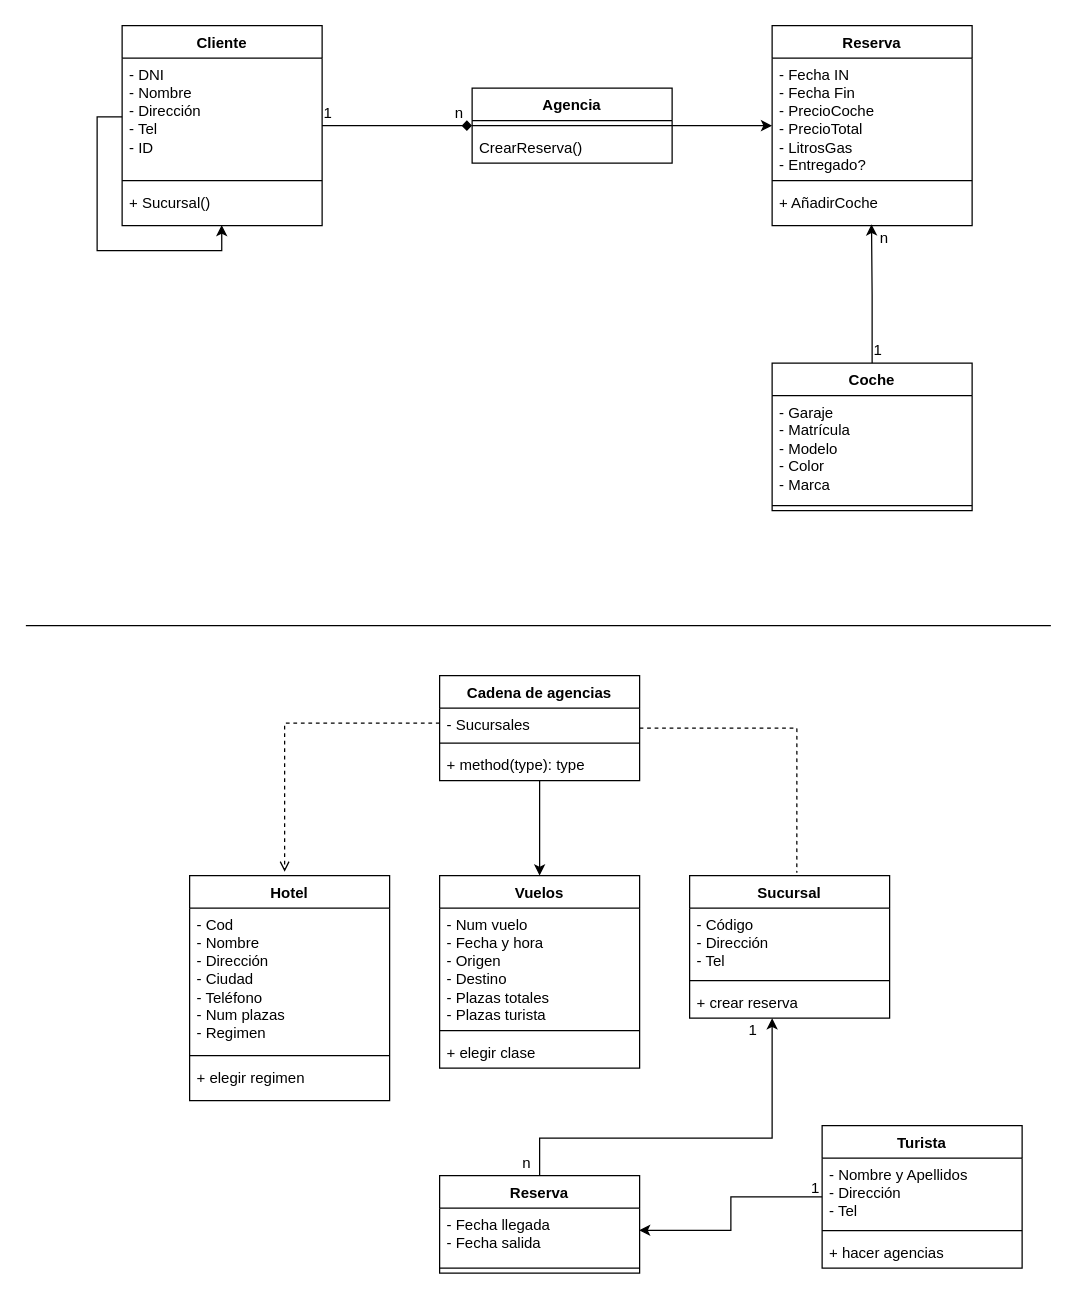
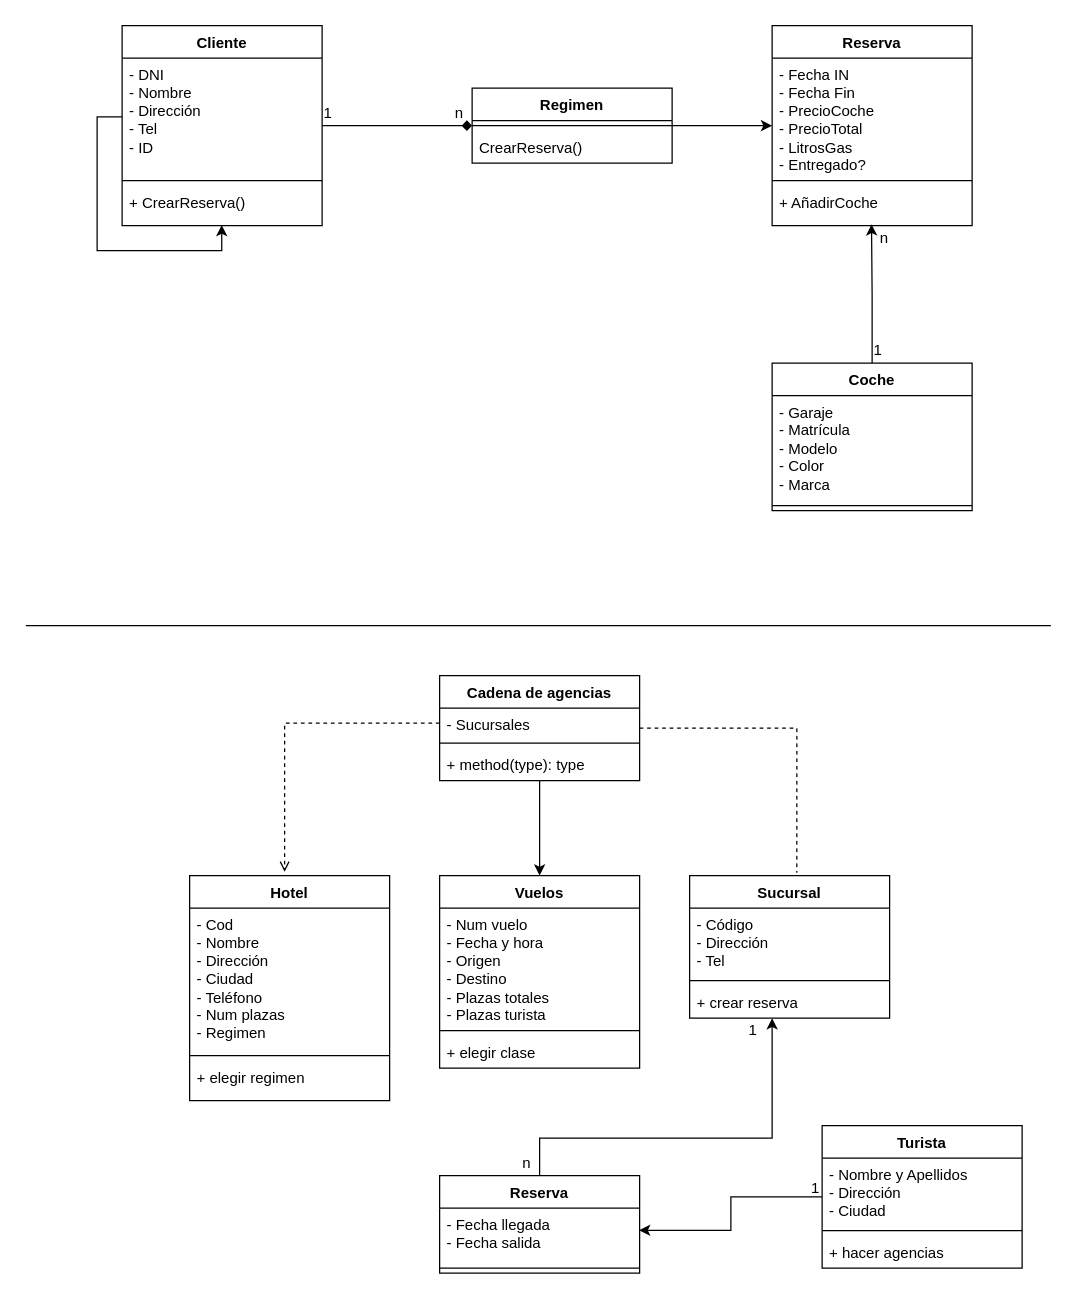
(572, 106) -> (572, 106)
(176, 203) -> (195, 203)
(902, 1194) -> (902, 1194)
